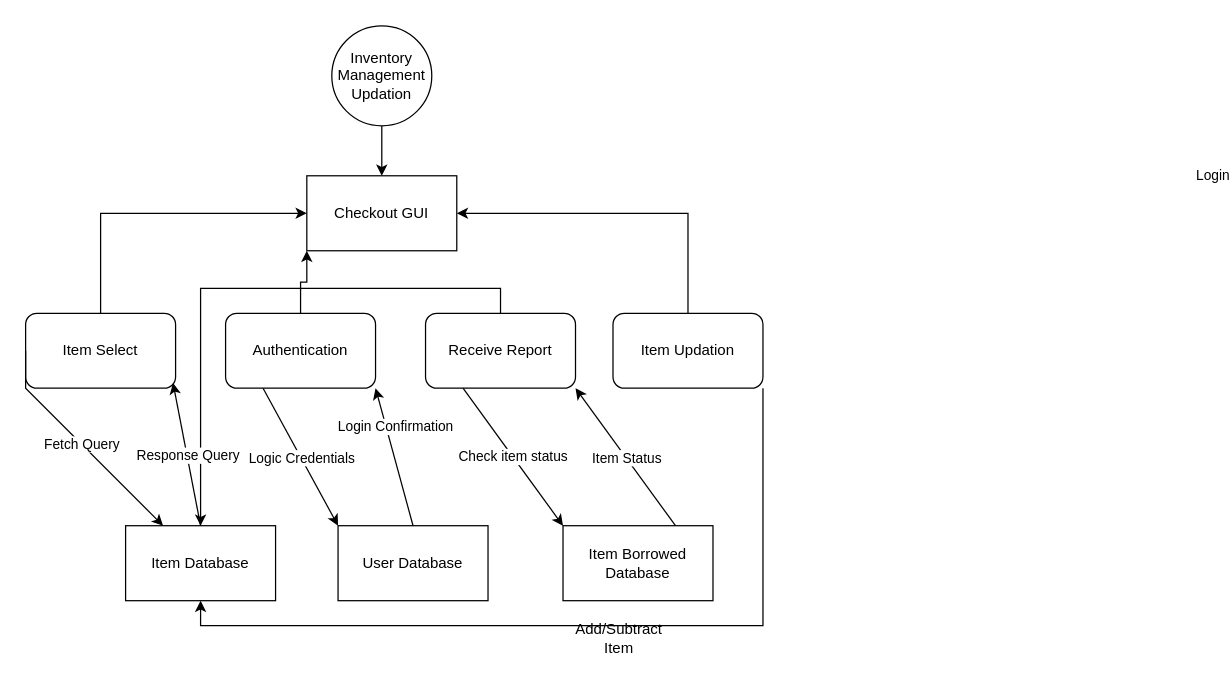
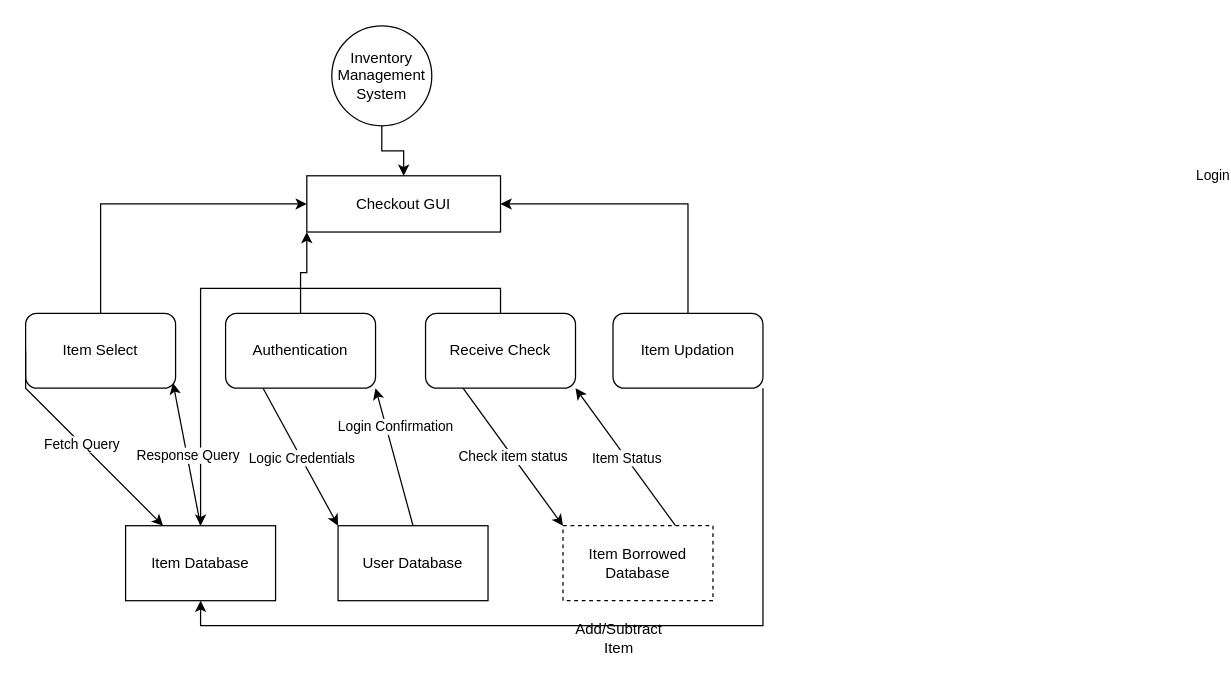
(382, 76) -> (382, 76)
(382, 213) -> (404, 204)
(501, 351) -> (501, 351)
(638, 563) -> (638, 563)
